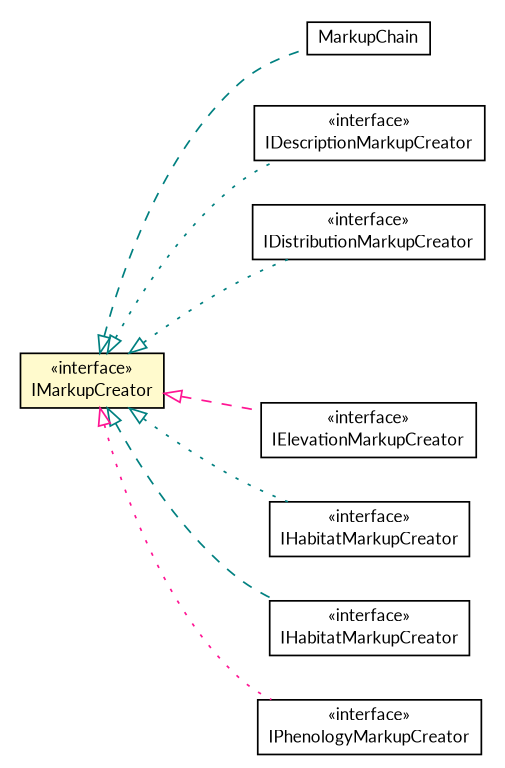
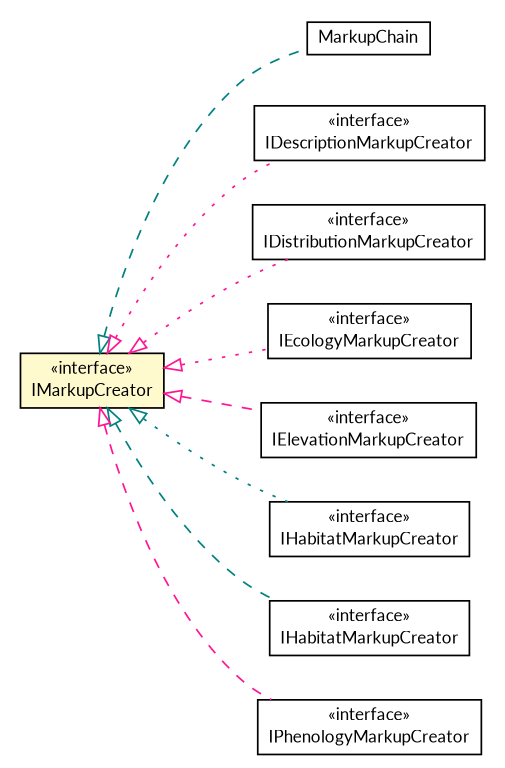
(184, 237) -> (184, 237)
(213, 296) -> (213, 296)
none -> (369, 331)
(164, 578) -> (164, 578)
